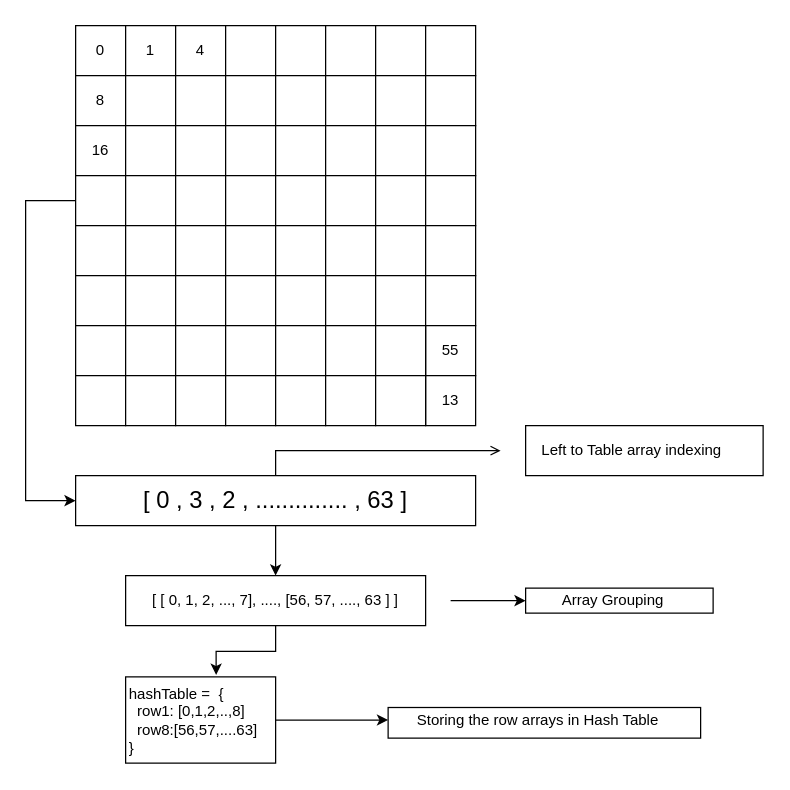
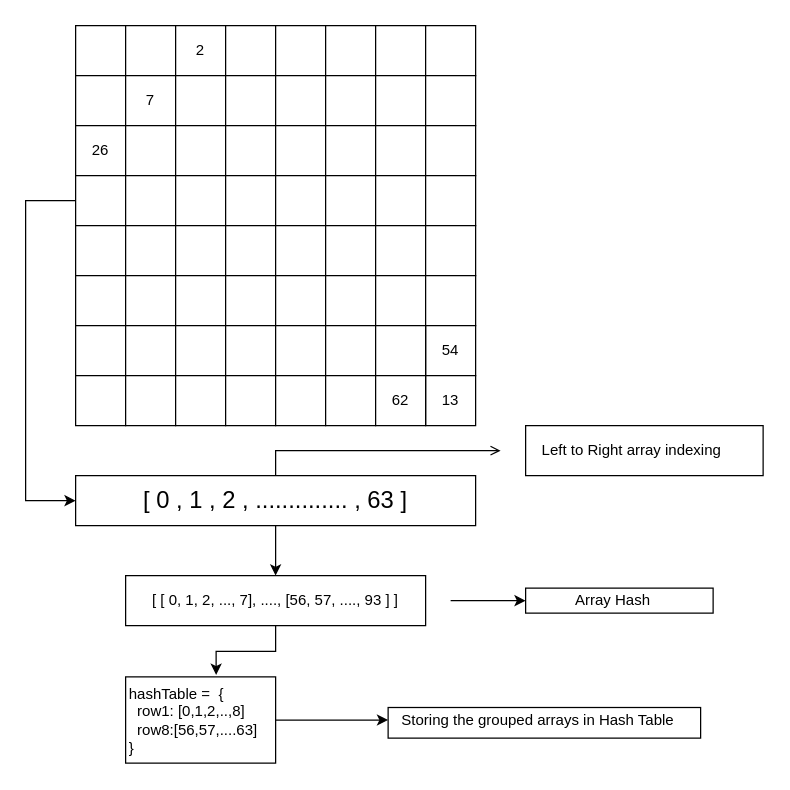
(101, 51) -> none
(151, 51) -> none
(201, 51) -> (201, 51)
(101, 101) -> none
none -> (151, 101)
(101, 151) -> (101, 151)
(451, 351) -> (451, 351)
none -> (401, 401)
(632, 451) -> (632, 451)
(276, 501) -> (276, 501)
(276, 601) -> (276, 601)
(613, 601) -> (613, 601)
(538, 721) -> (538, 721)
